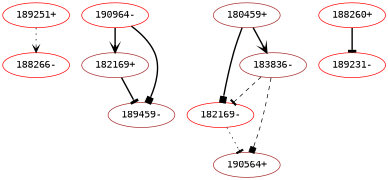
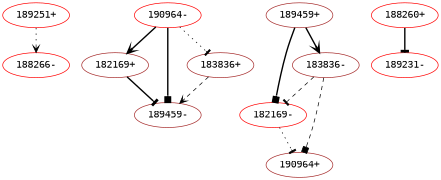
(247, 15) -> (299, 15)
none -> (220, 65)
(247, 165) -> (299, 165)
